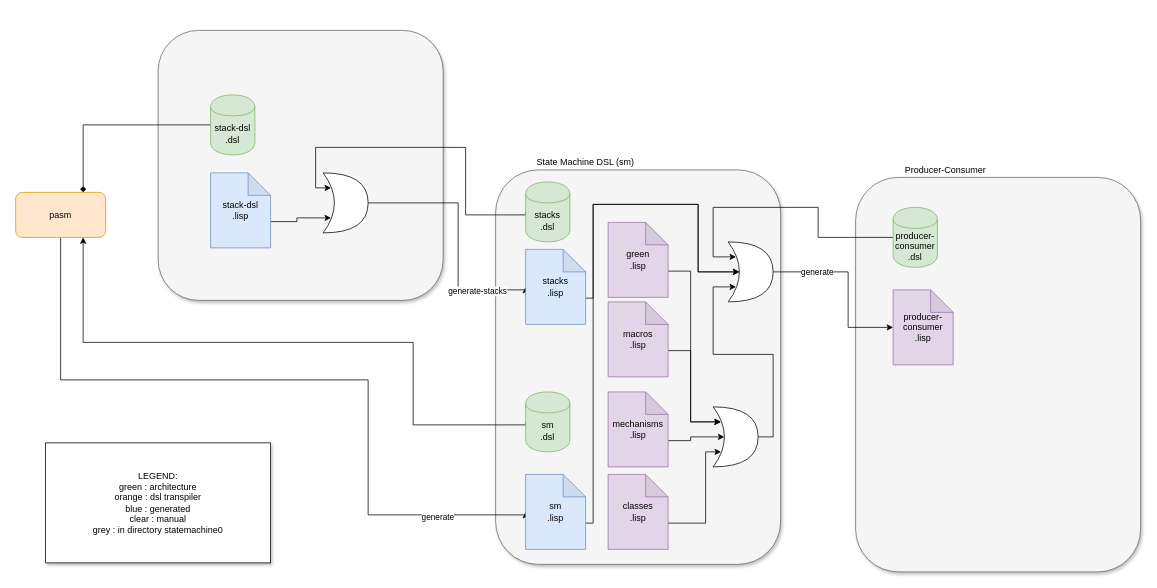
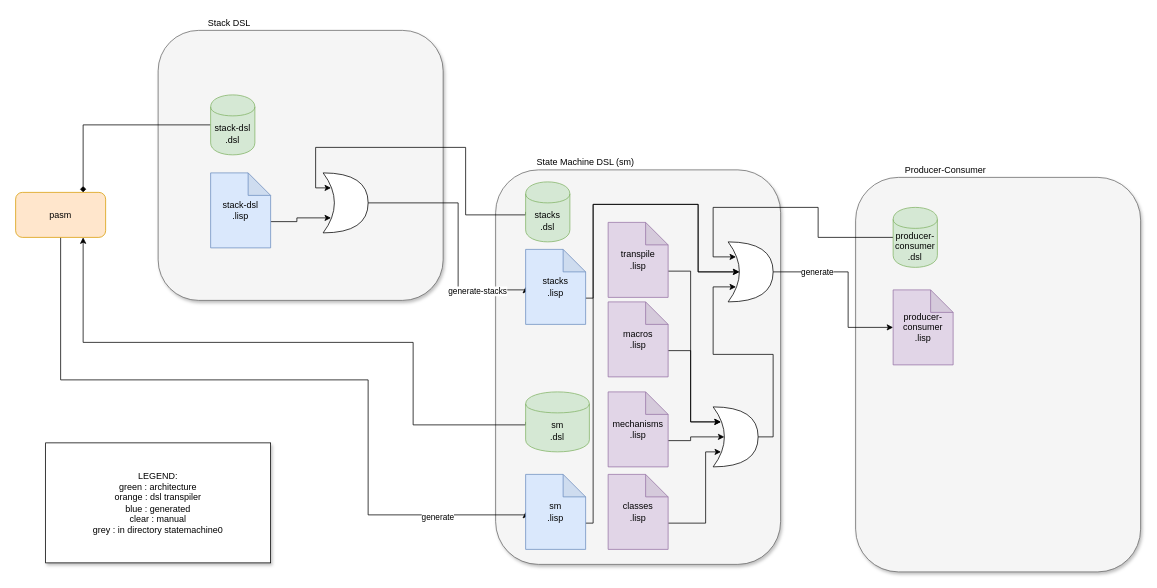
none -> (229, 23)
(638, 260) -> (638, 260)
(548, 422) -> (557, 422)
